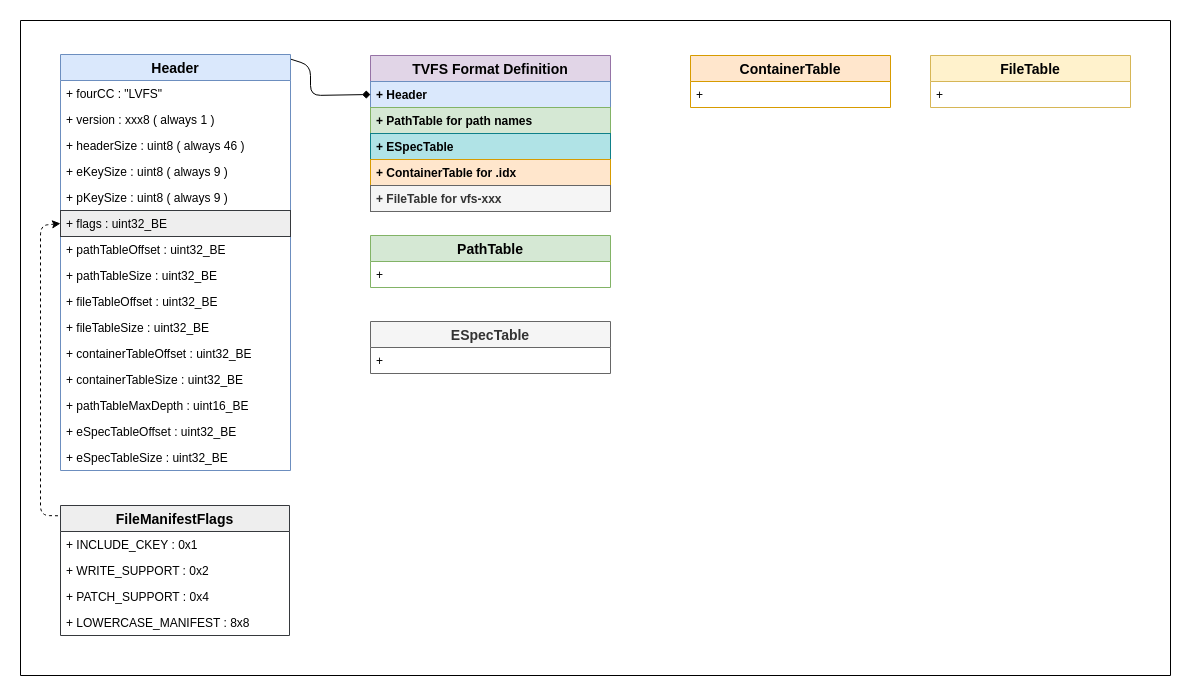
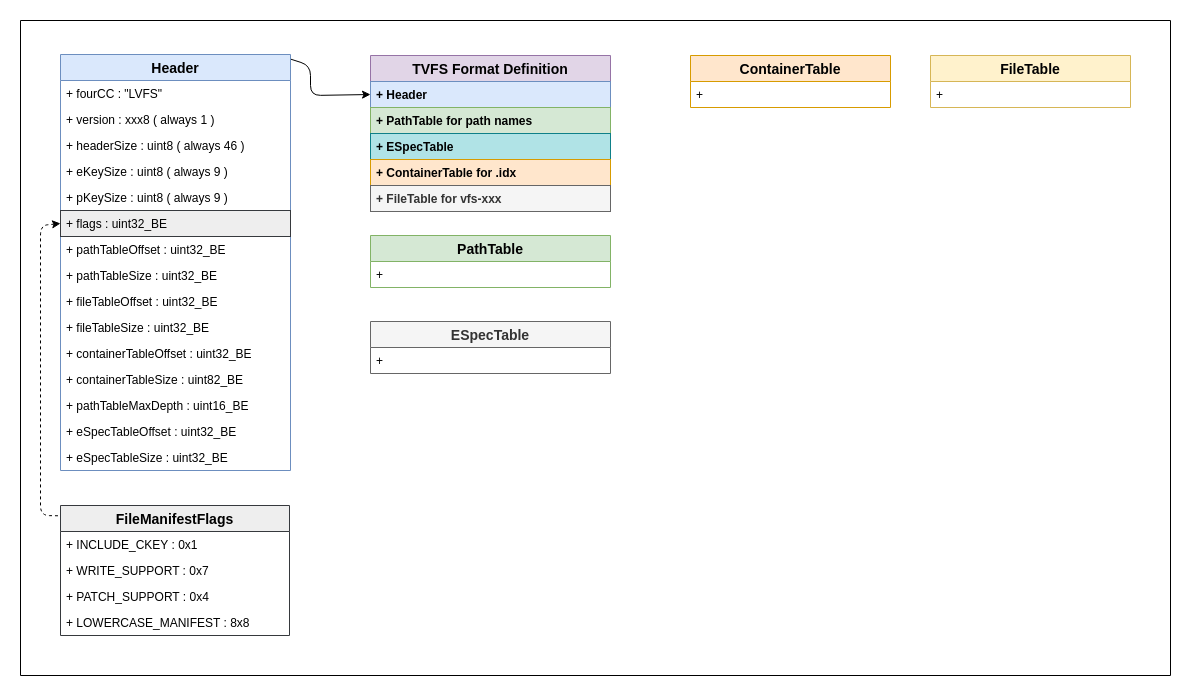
(361, 95) -> (362, 95)
(161, 380) -> (161, 380)
(130, 571) -> (130, 571)
